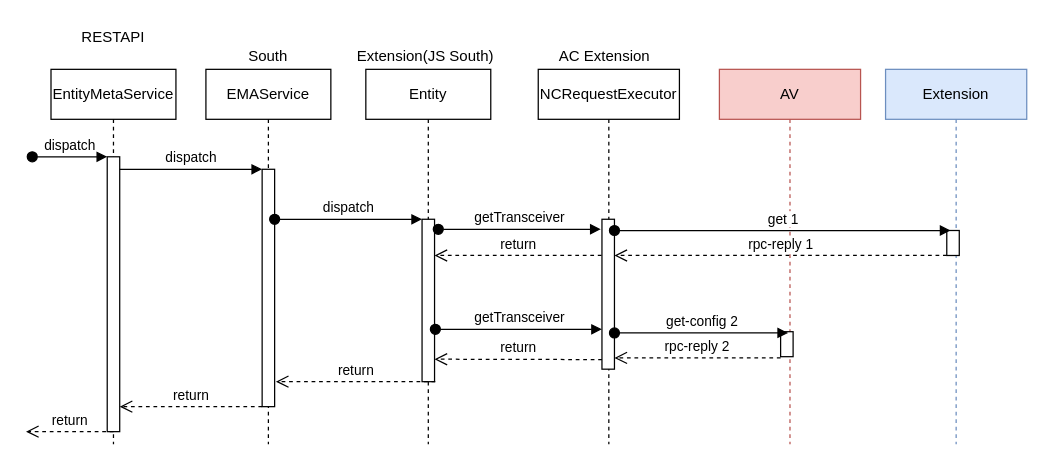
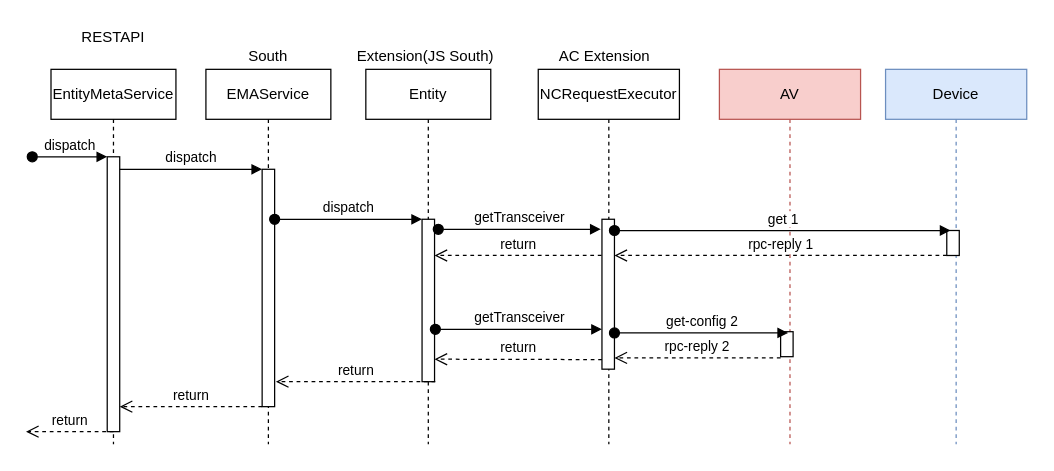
(956, 94) -> (956, 94)
